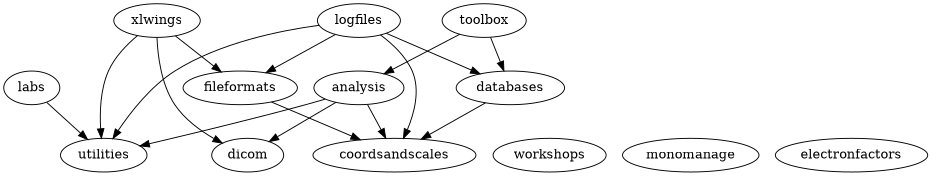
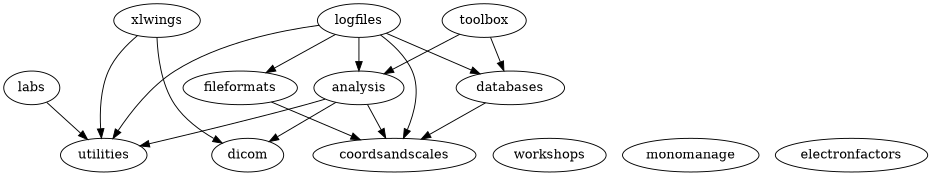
none -> (359, 50)
(195, 51) -> none
